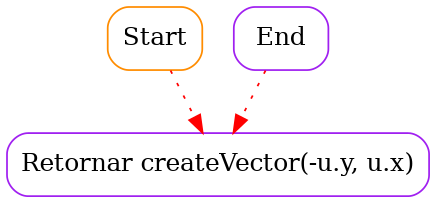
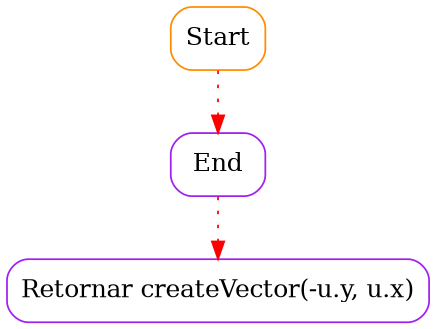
(182, 94) -> (218, 93)
